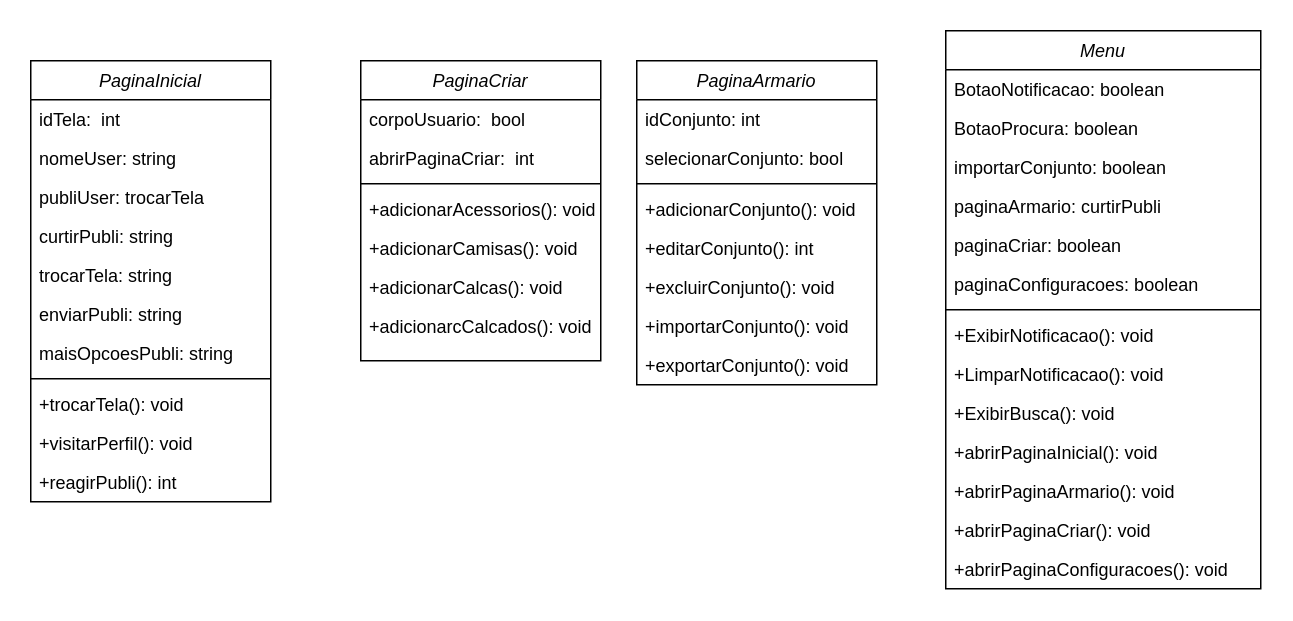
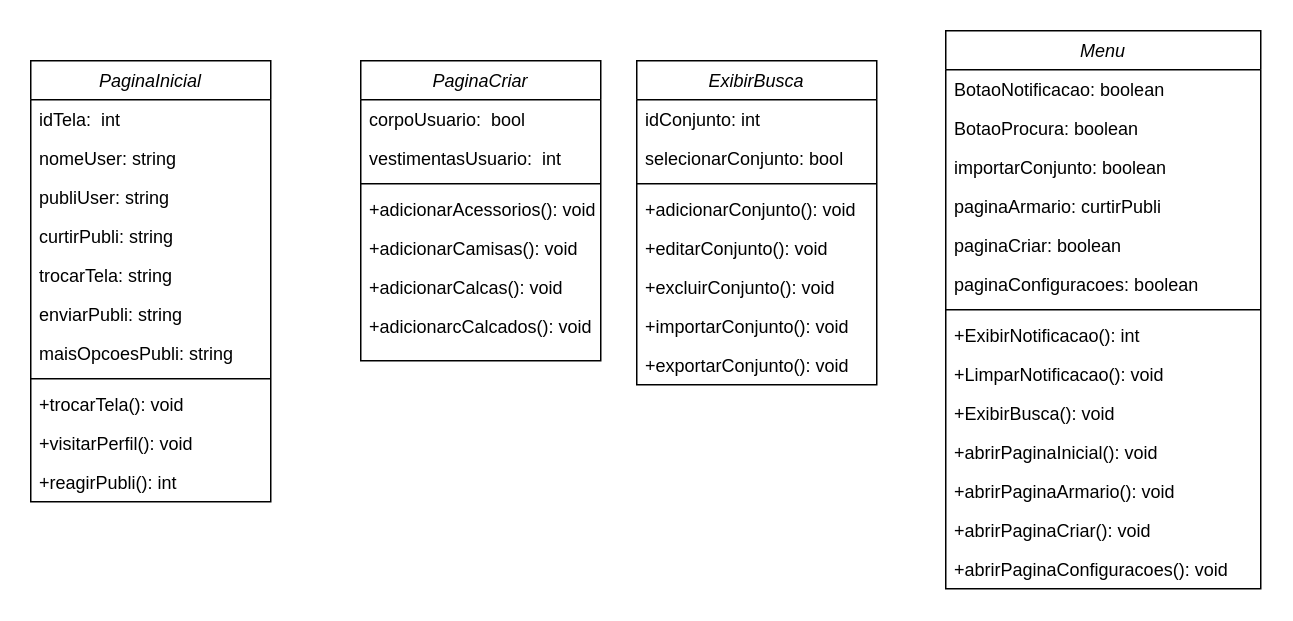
(756, 81) -> (756, 81)
(466, 159) -> (478, 159)
(133, 198) -> (113, 198)
(747, 249) -> (752, 249)
(1069, 336) -> (1064, 336)
